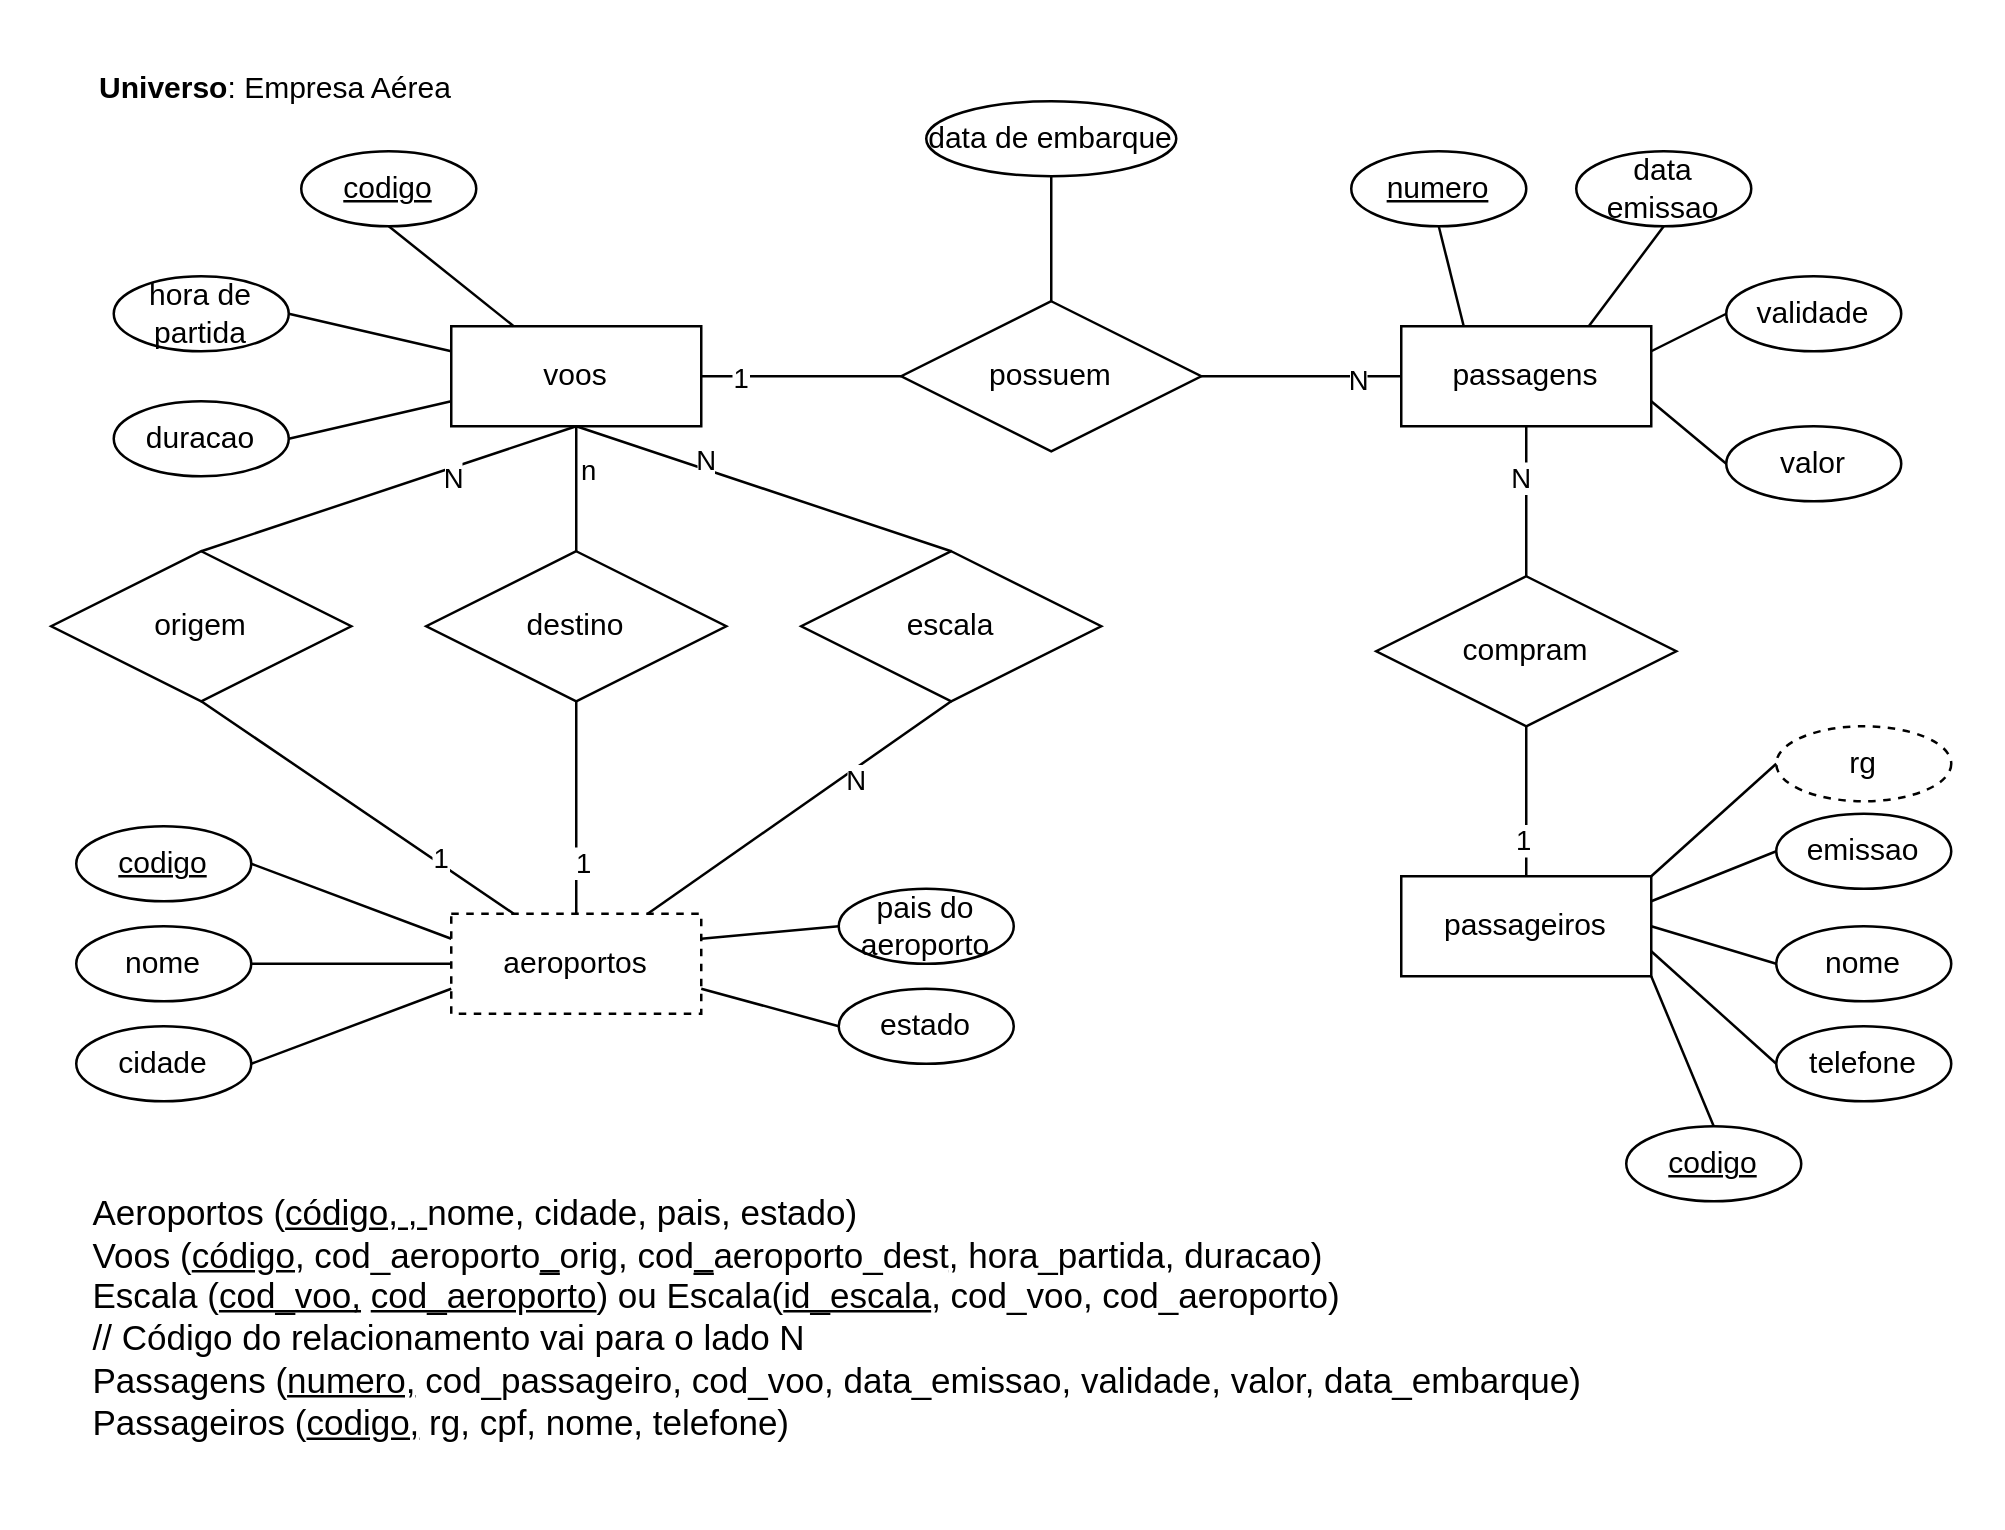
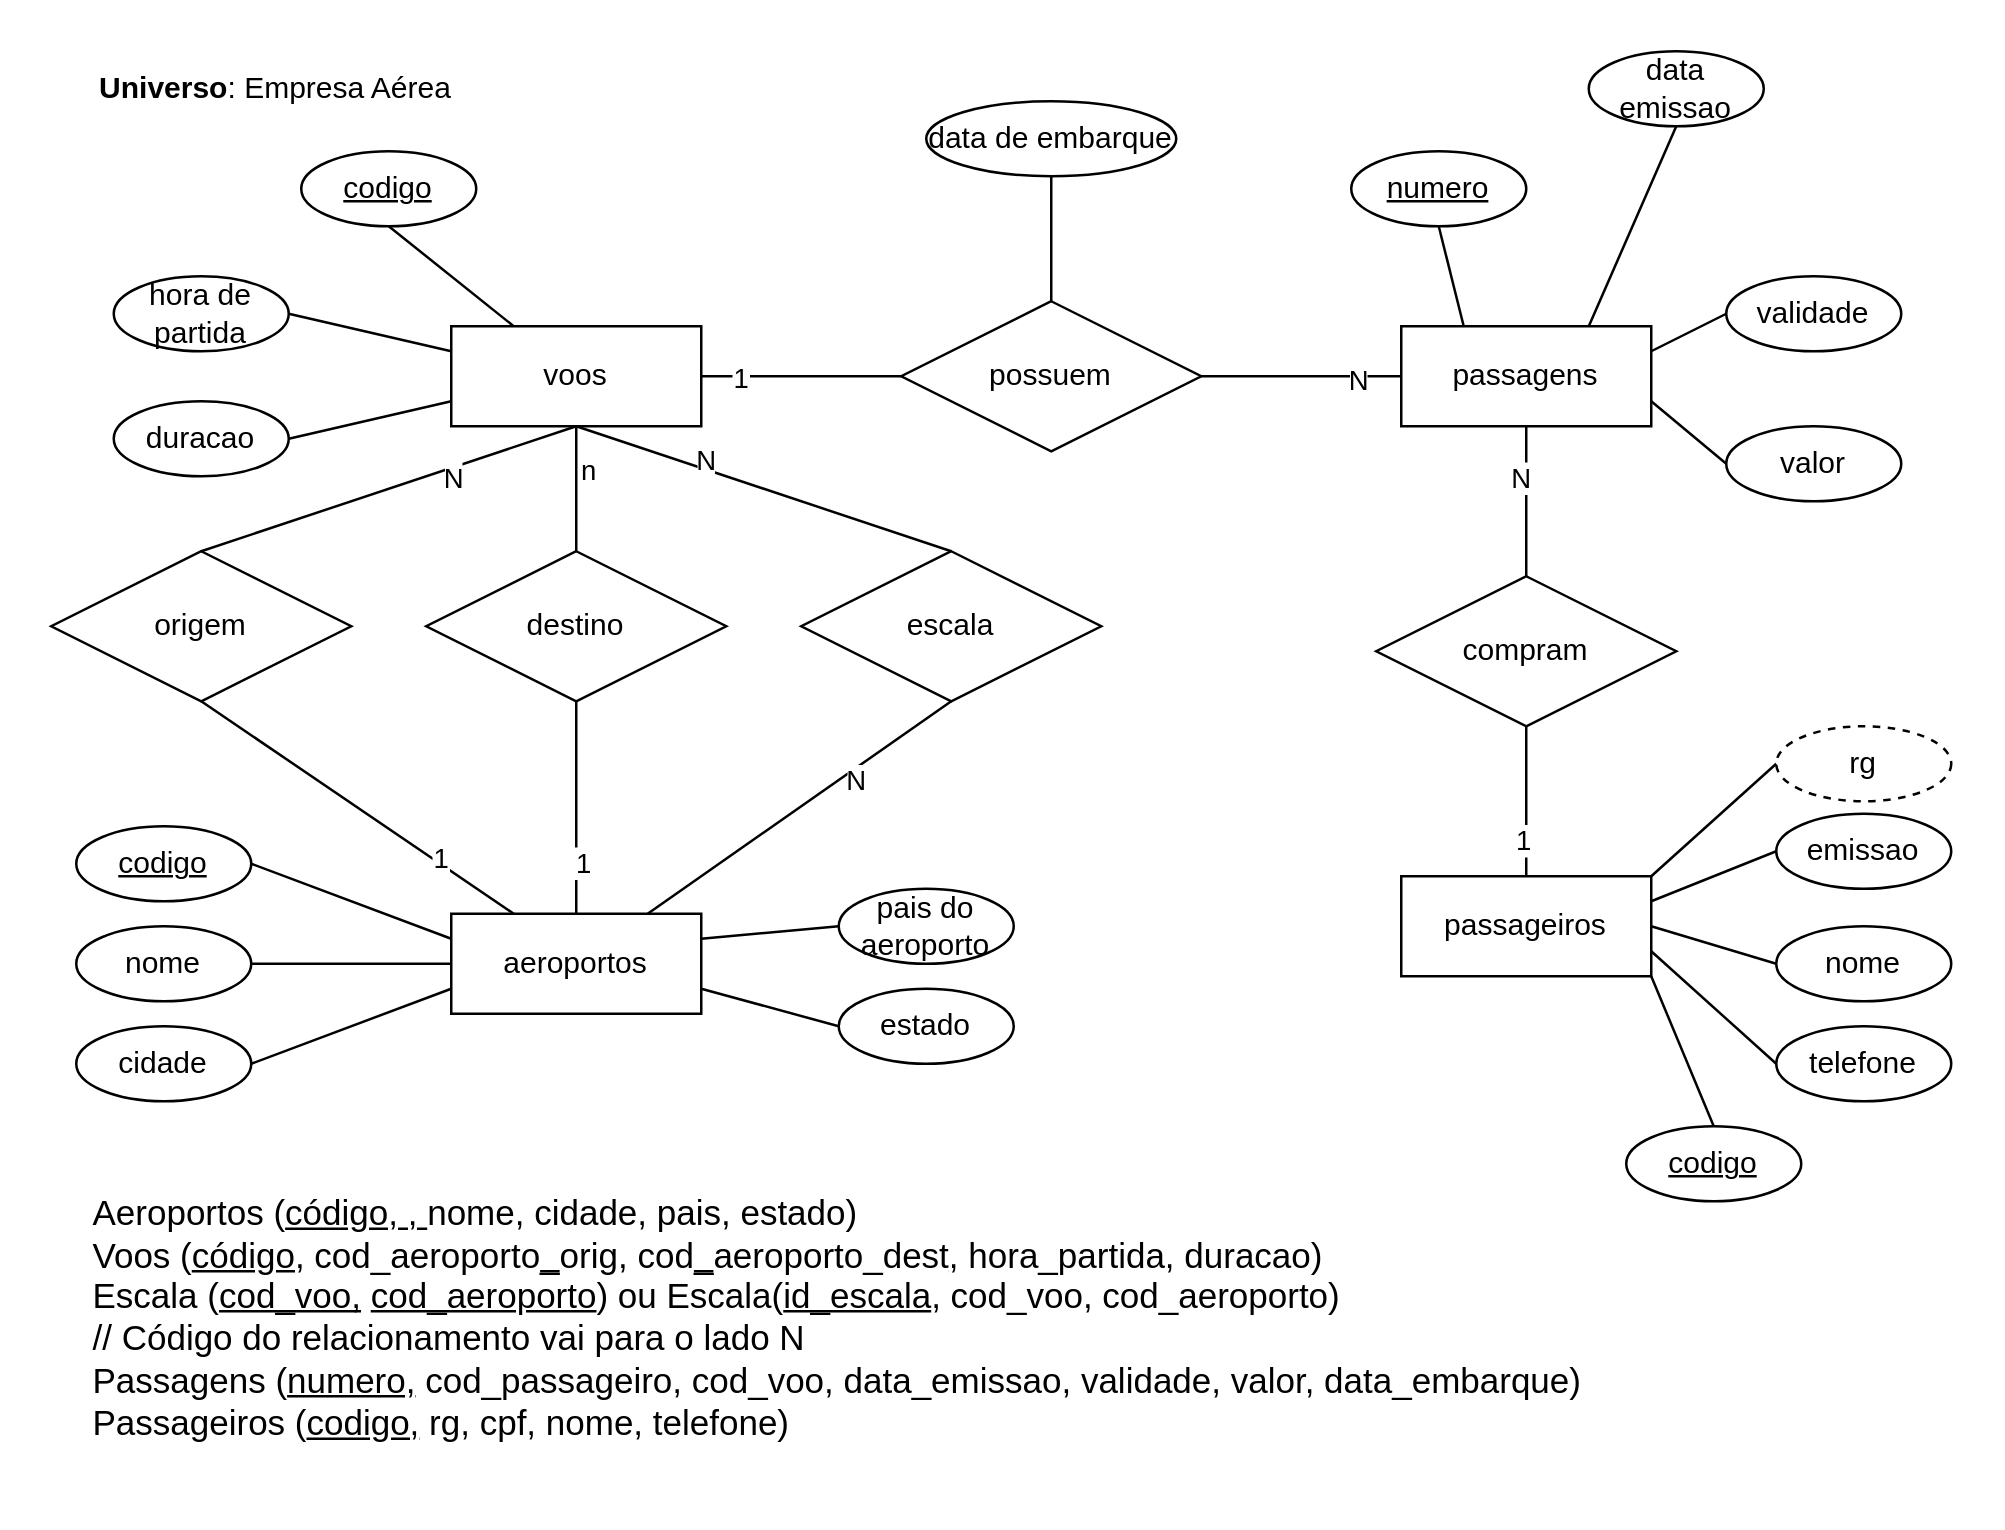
(1664, 189) -> (1676, 89)
(576, 964) -> (576, 964)
